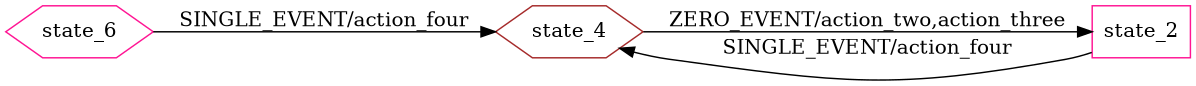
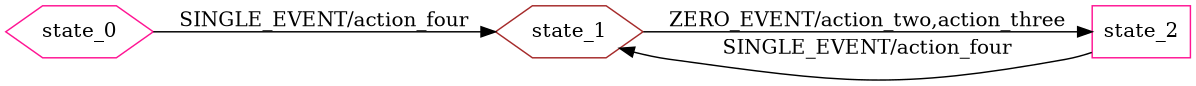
(79, 32) -> (79, 32)
(569, 32) -> (569, 32)
